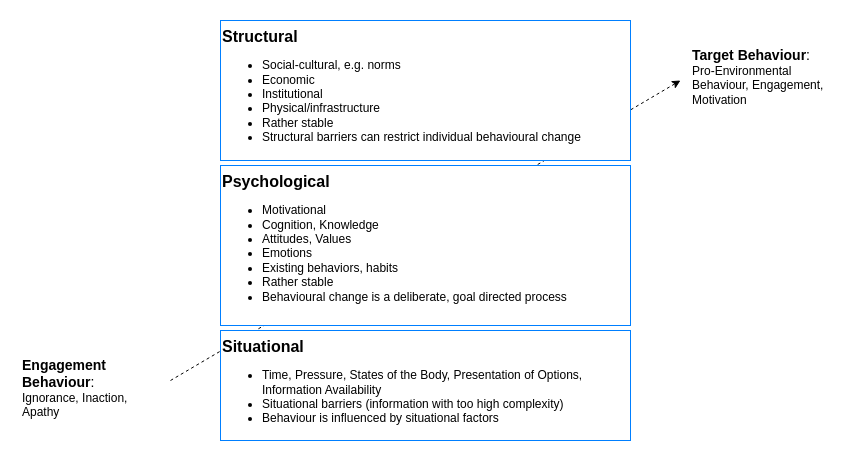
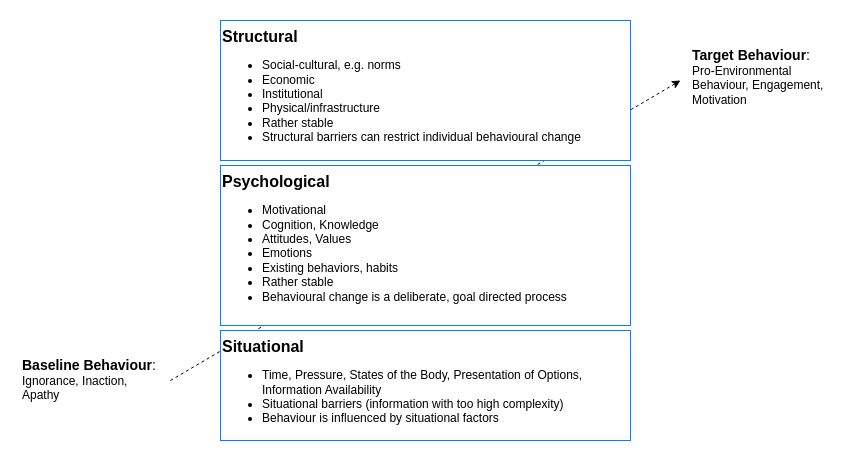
(92, 379) -> (92, 379)
